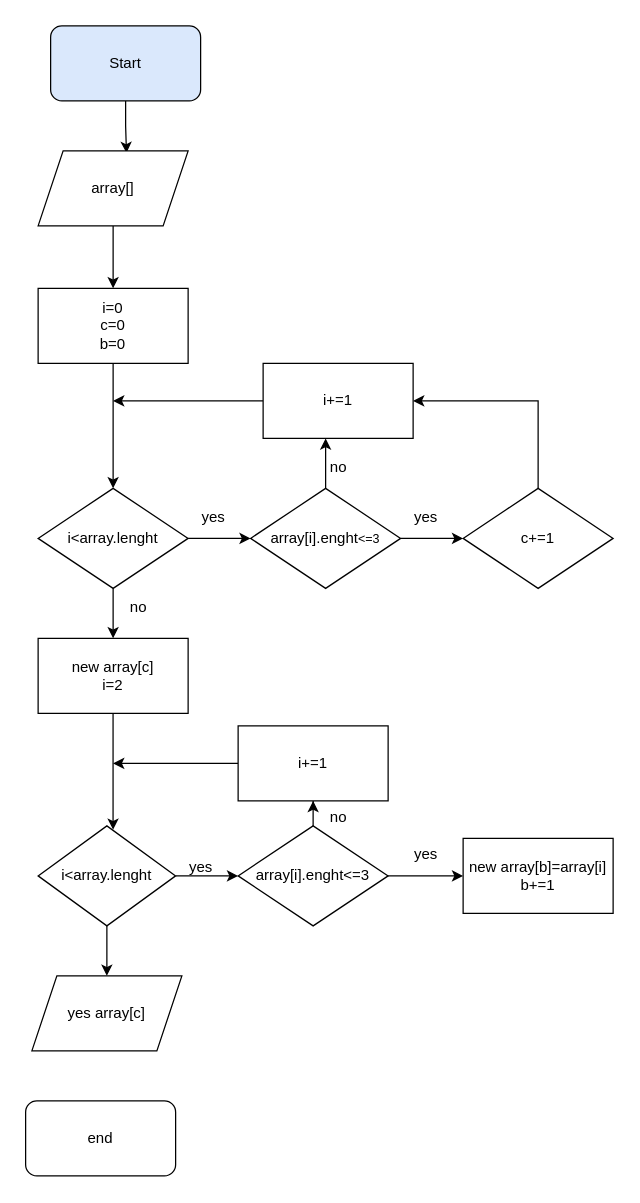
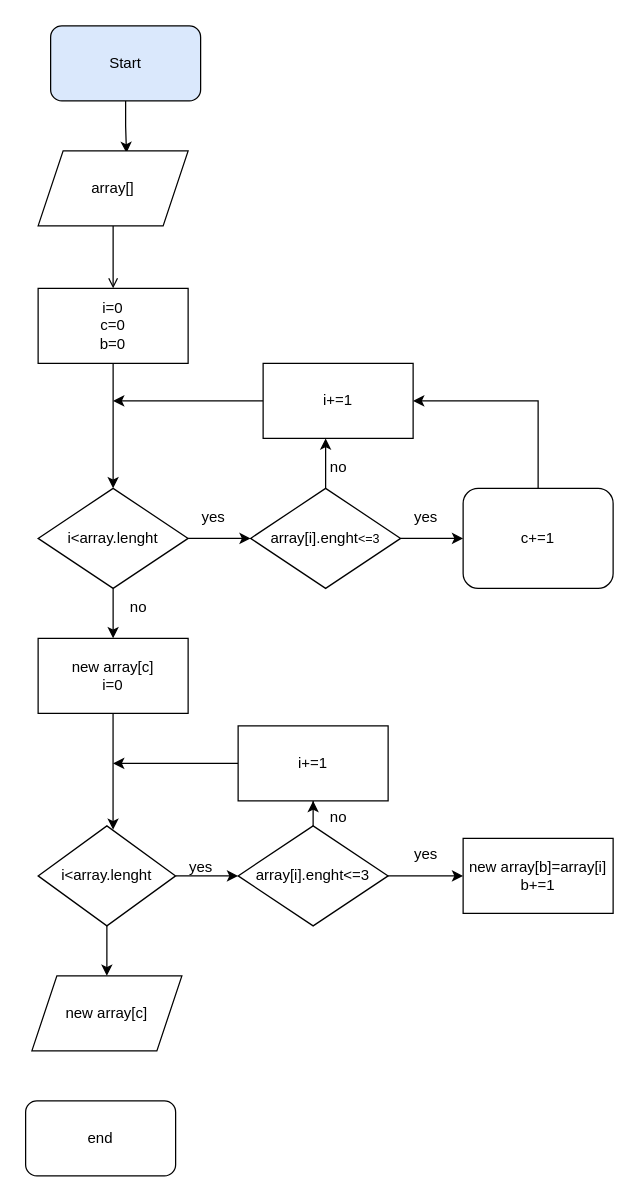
(113, 278) -> (113, 280)
(538, 538) -> (538, 538)
(113, 676) -> (113, 676)
(107, 1013) -> (107, 1013)
